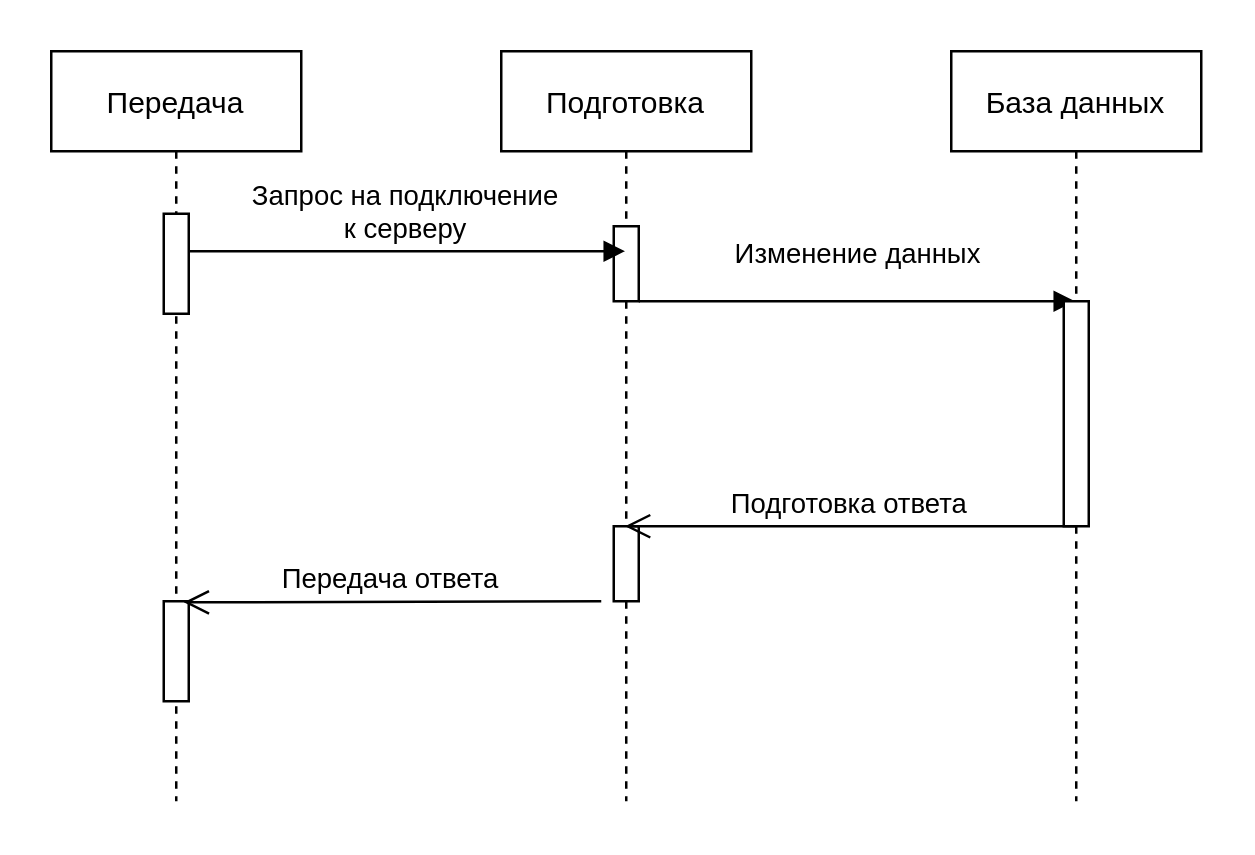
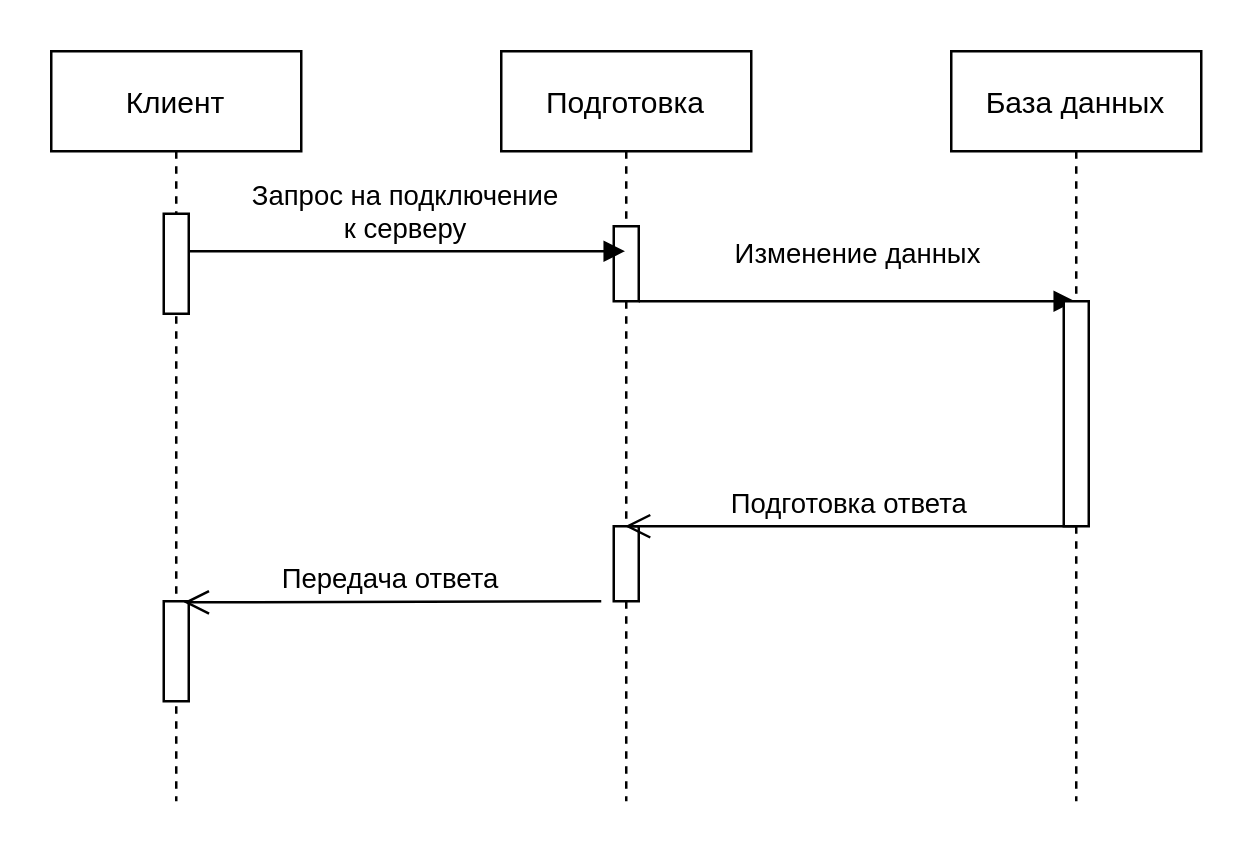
(175, 103) -> (175, 103)
